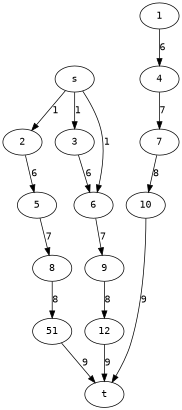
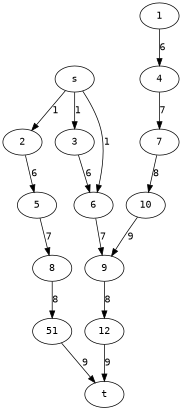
(140, 299) -> (126, 233)
